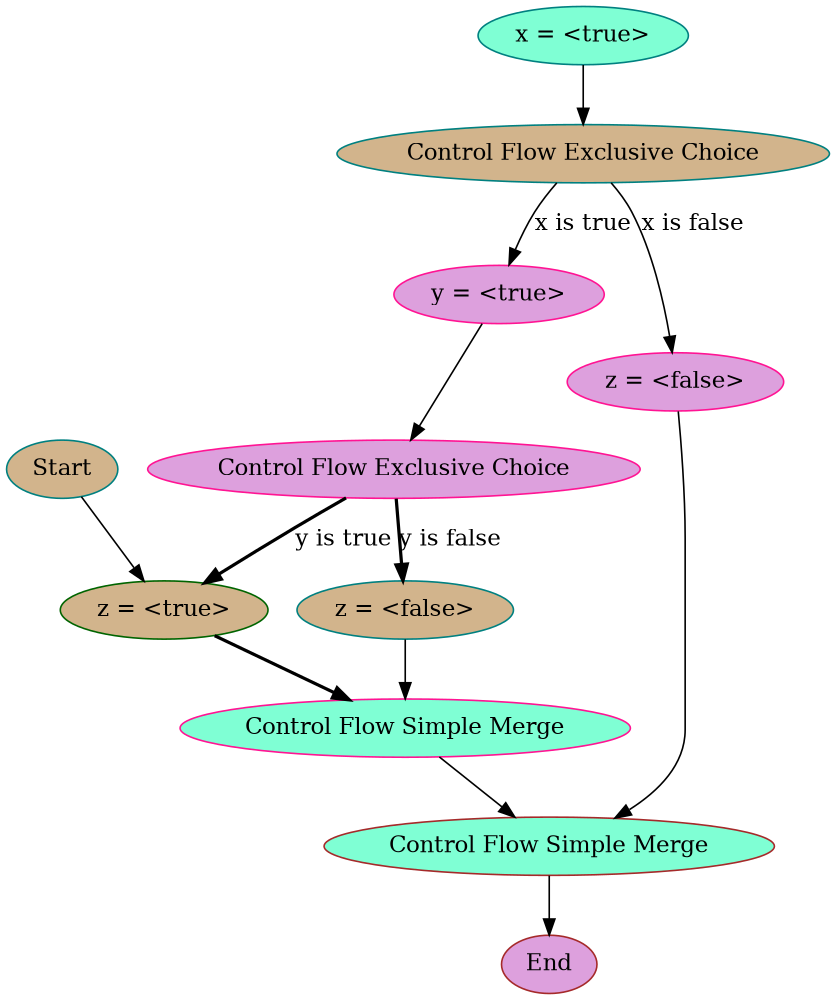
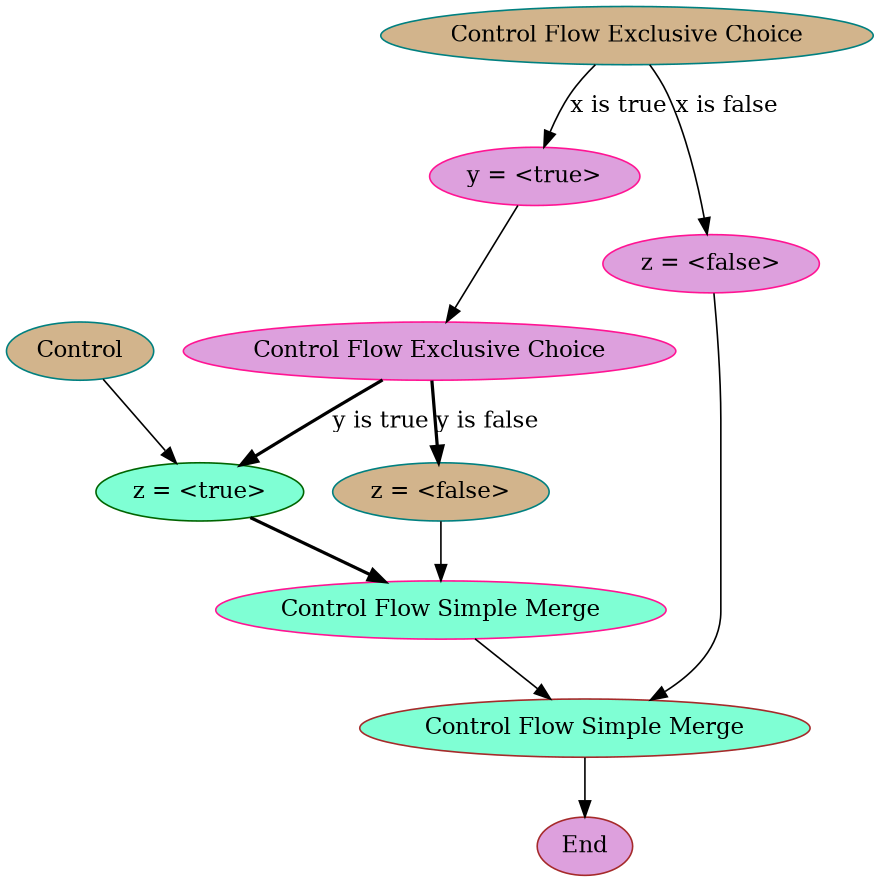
(583, 36) -> none
(62, 469) -> (80, 351)
(164, 610) -> (200, 492)
